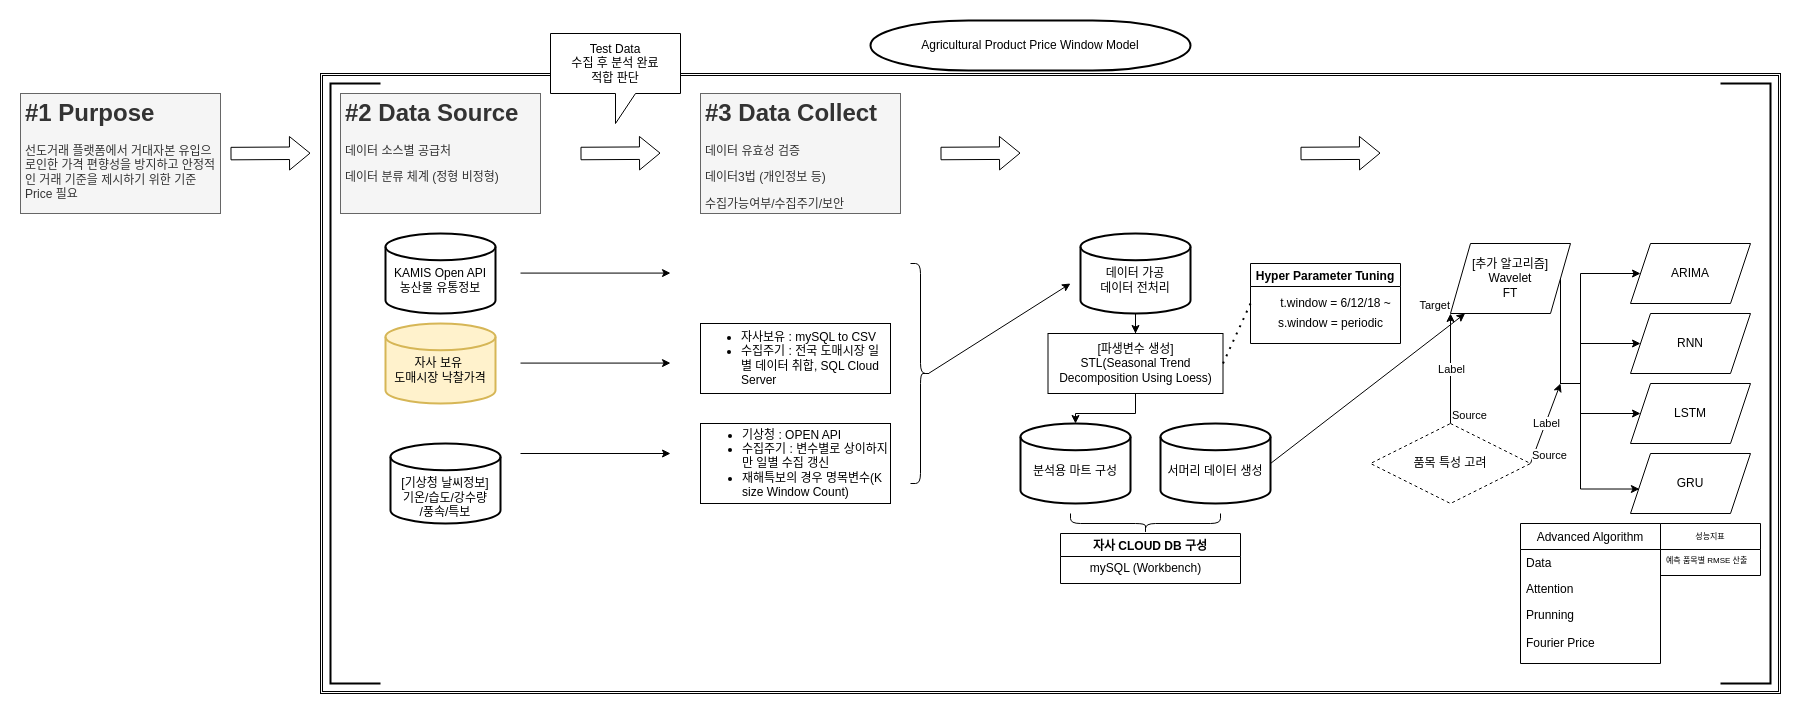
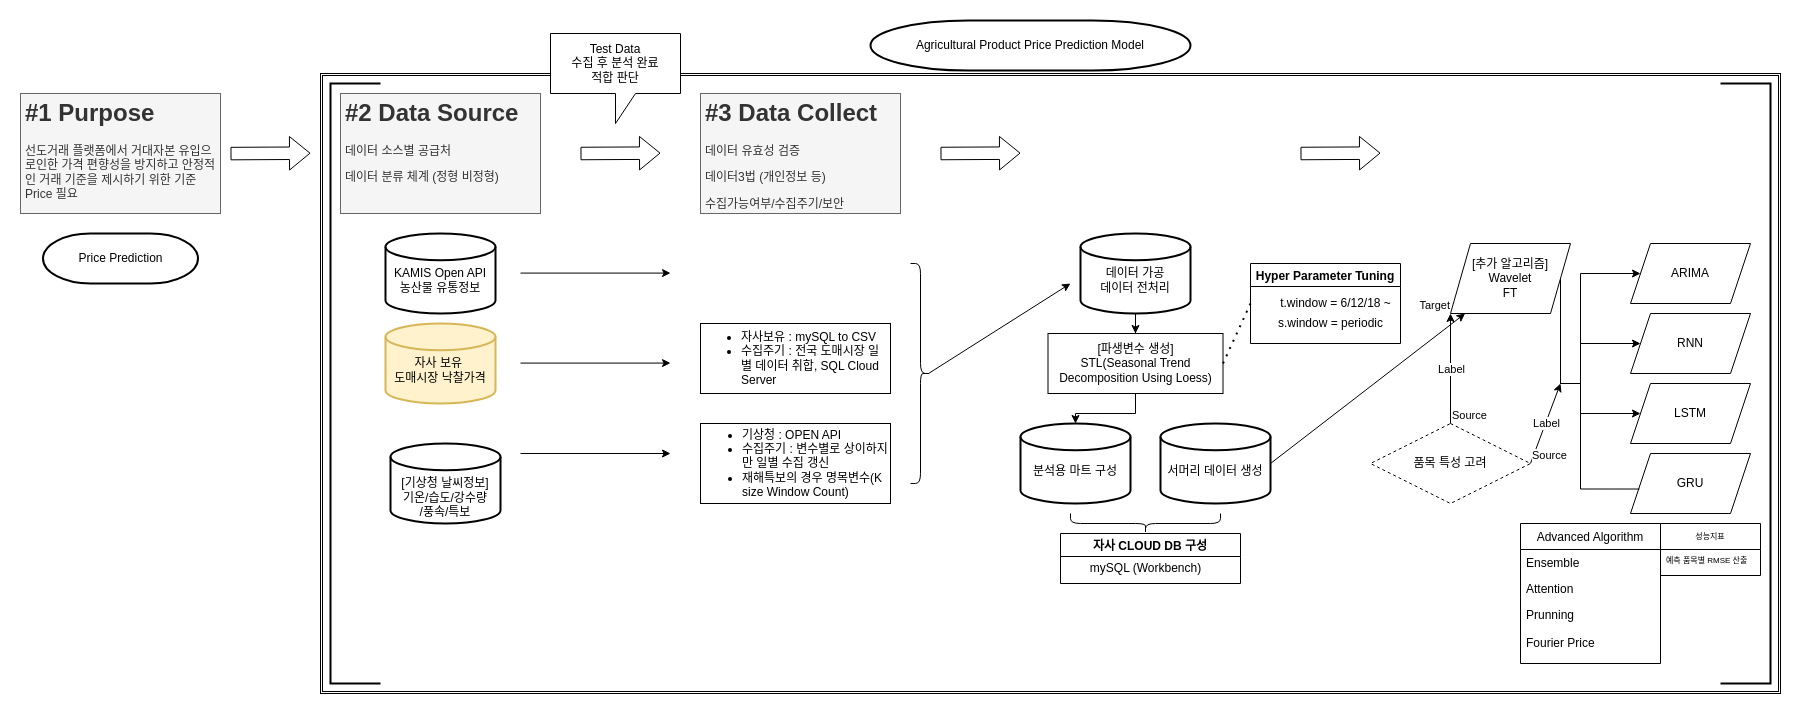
(1031, 46) -> (1031, 46)
none -> (121, 259)
(1631, 489) -> (1633, 489)
(1539, 563) -> (1551, 563)
